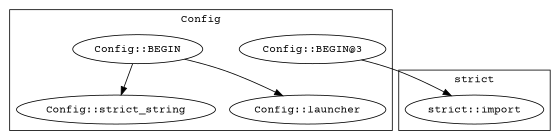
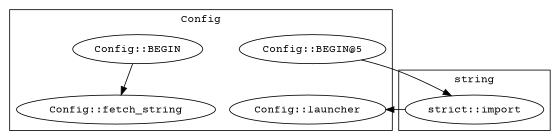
(313, 49) -> (313, 49)
(231, 73) -> (400, 110)
(474, 79) -> (474, 79)
(116, 110) -> (116, 110)
